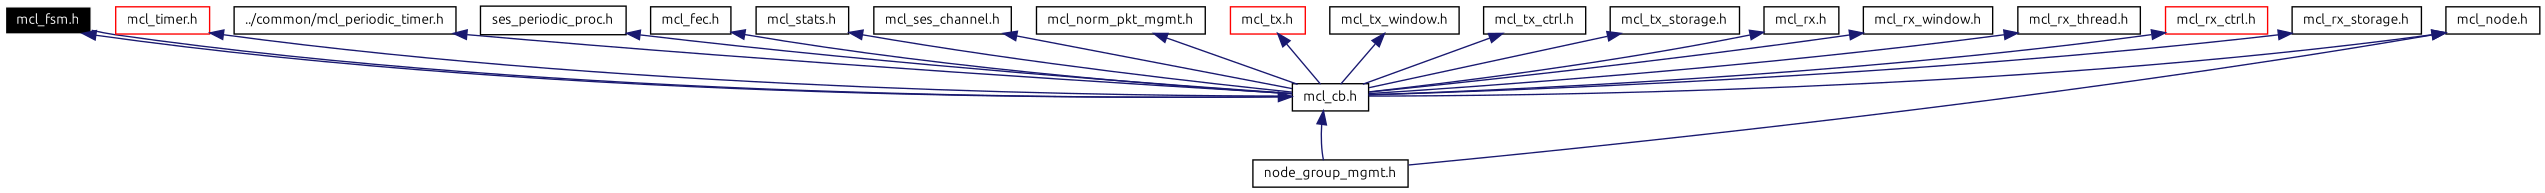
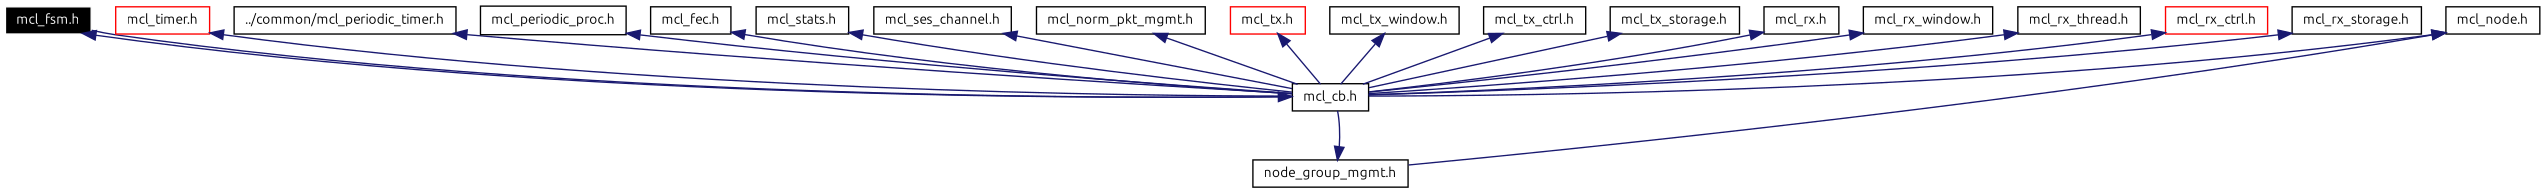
(553, 20) -> (553, 20)
(1321, 142) -> (1340, 129)
